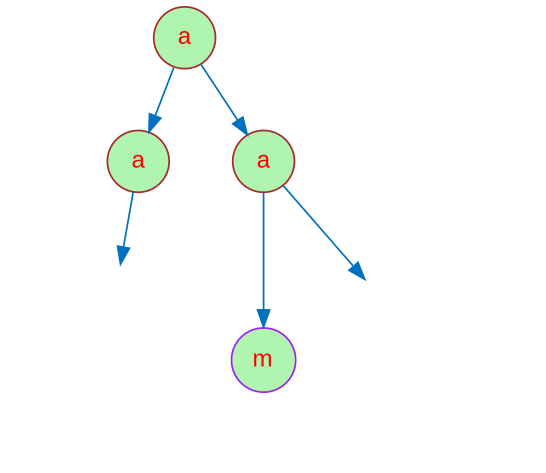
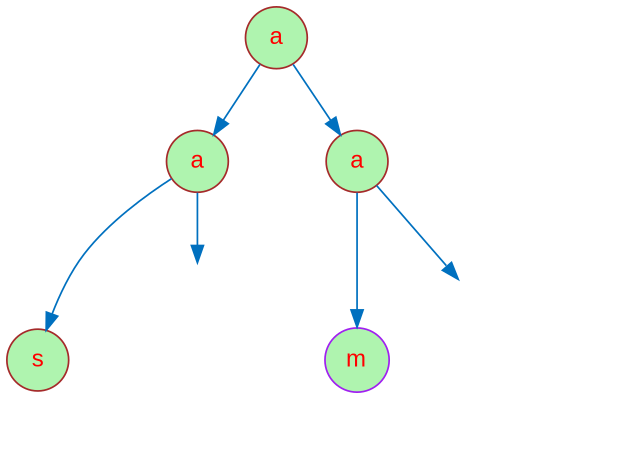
none -> (38, 360)
